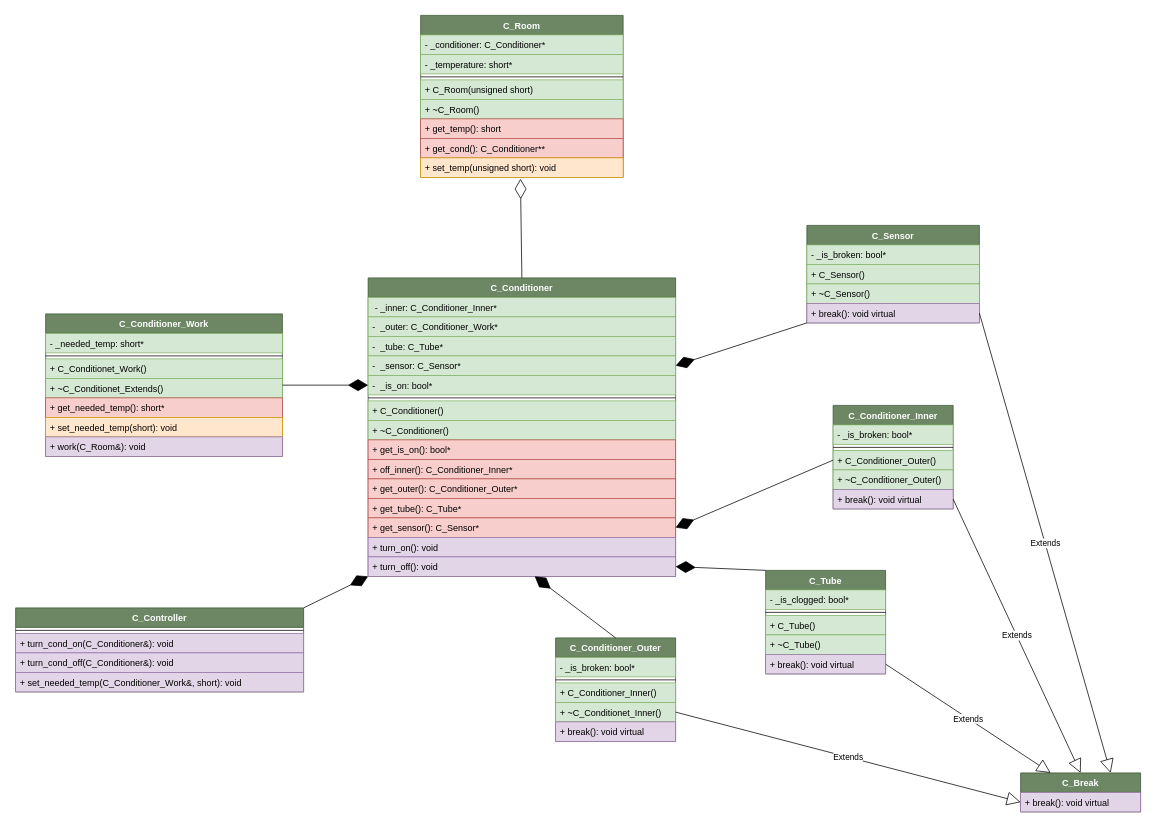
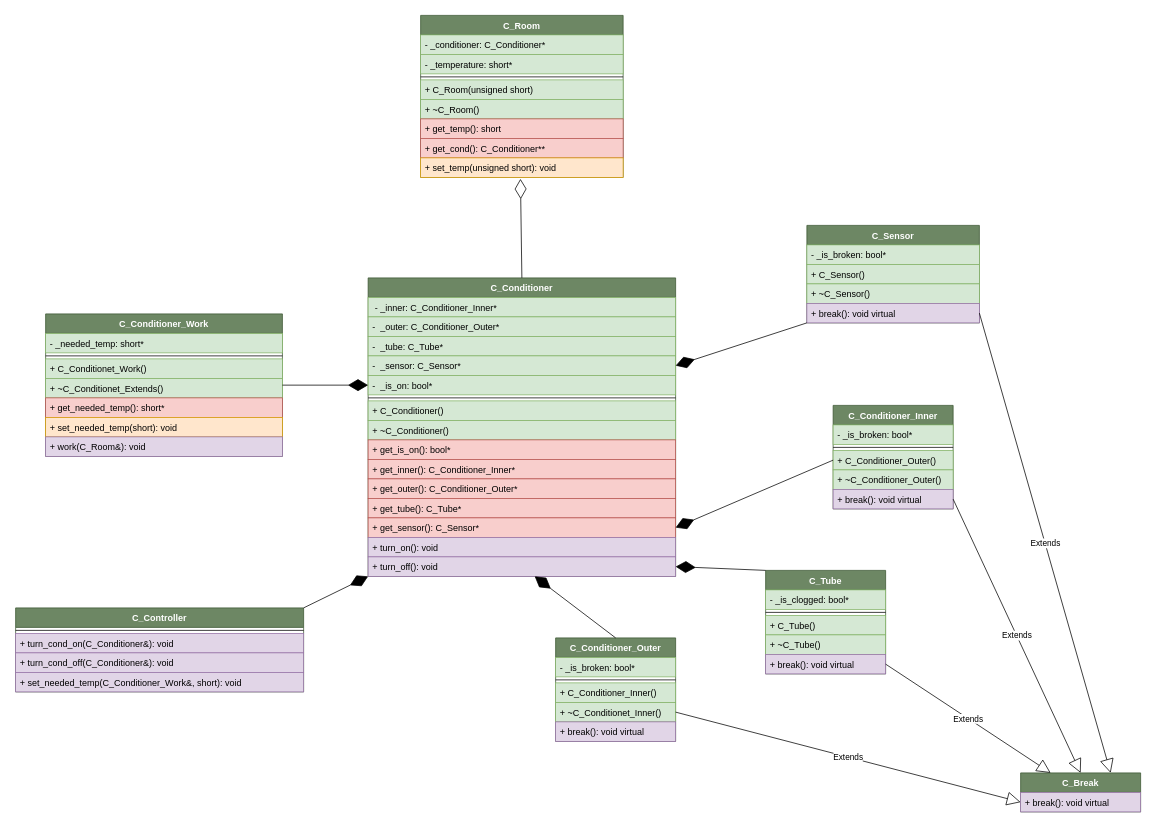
(442, 327) -> (444, 327)
(453, 470) -> (453, 470)
